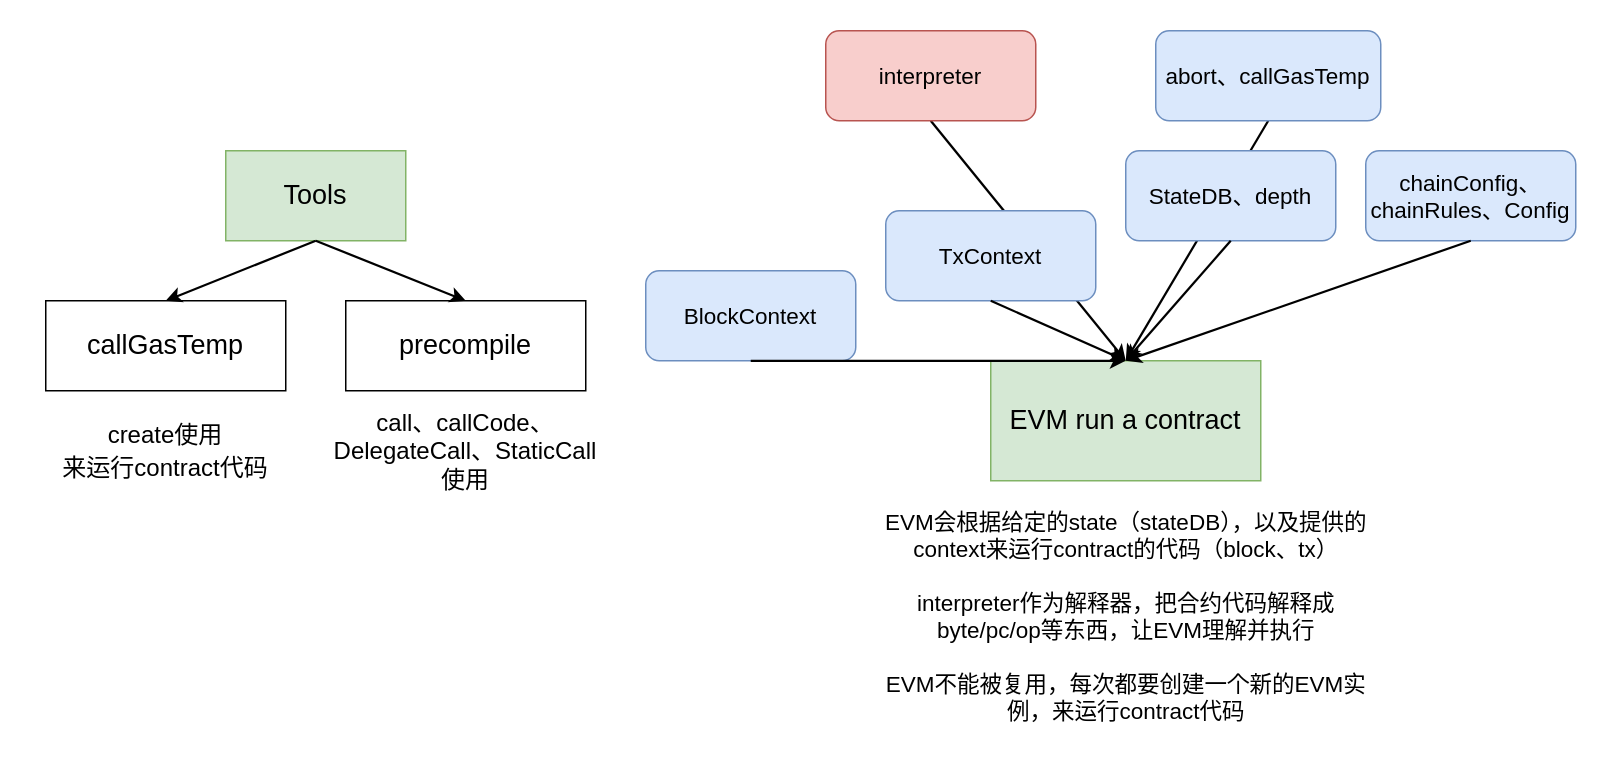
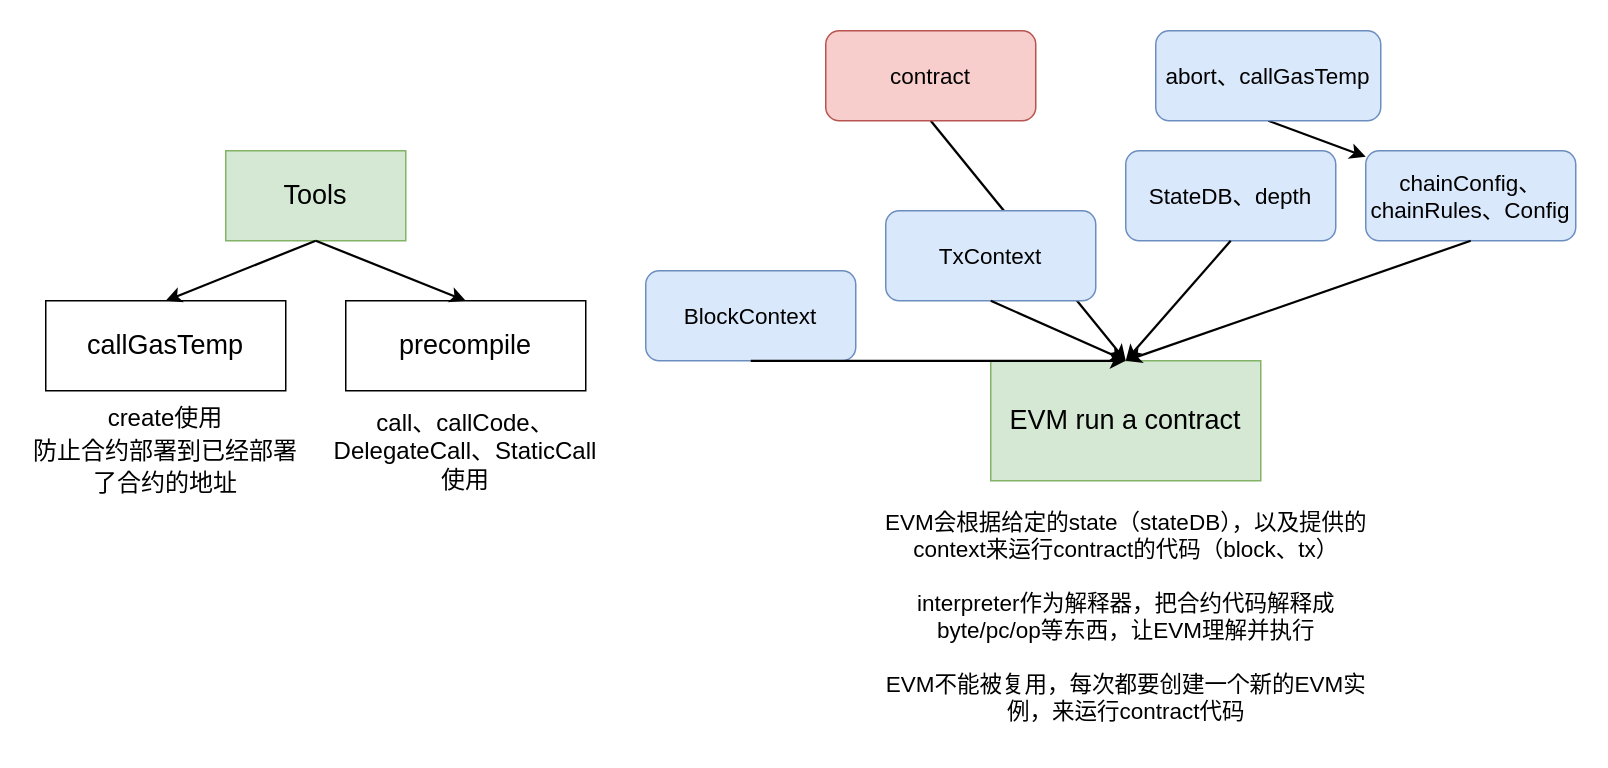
(931, 76) -> (931, 76)
(1166, 294) -> (1311, 137)
(166, 451) -> (166, 451)
